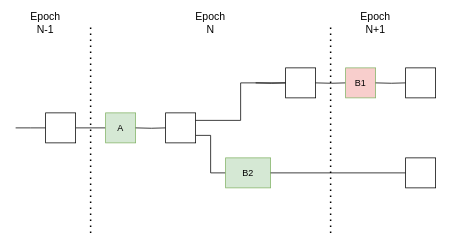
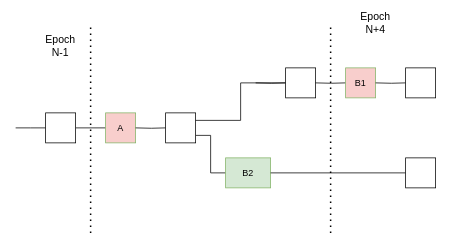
(45, 23) -> (60, 45)
(210, 23) -> none
(375, 23) -> (375, 23)
(120, 128) -> (120, 128)
